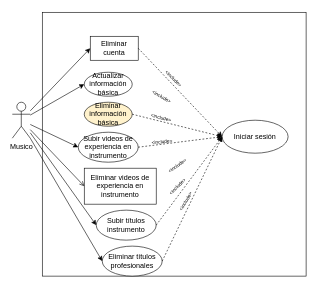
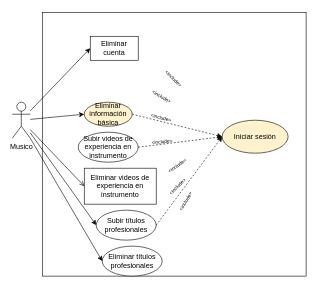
(108, 84) -> none
(57, 100) -> none
none -> (58, 117)
(212, 126) -> none
(52, 135) -> none
(255, 137) -> (255, 137)
(191, 203) -> none
(126, 225) -> (126, 225)
